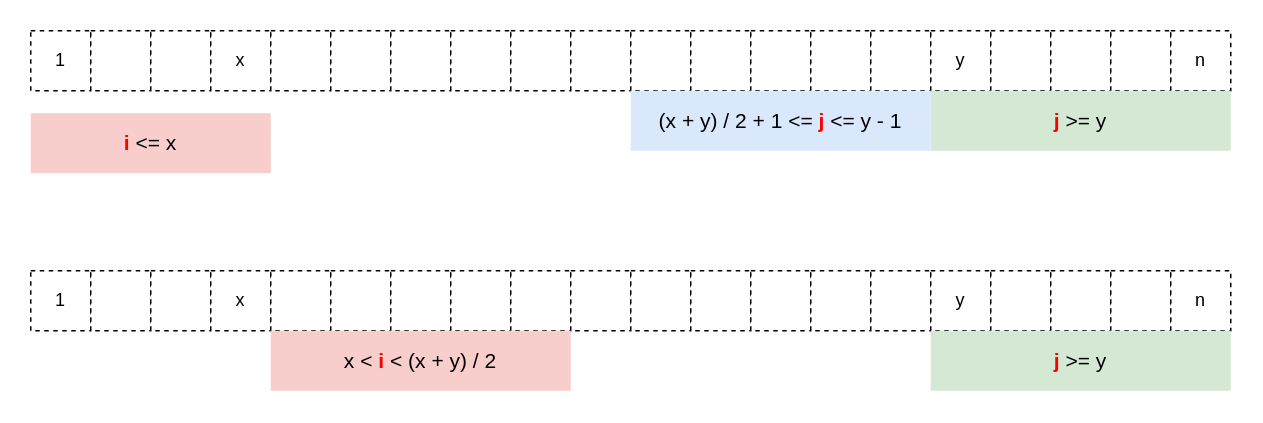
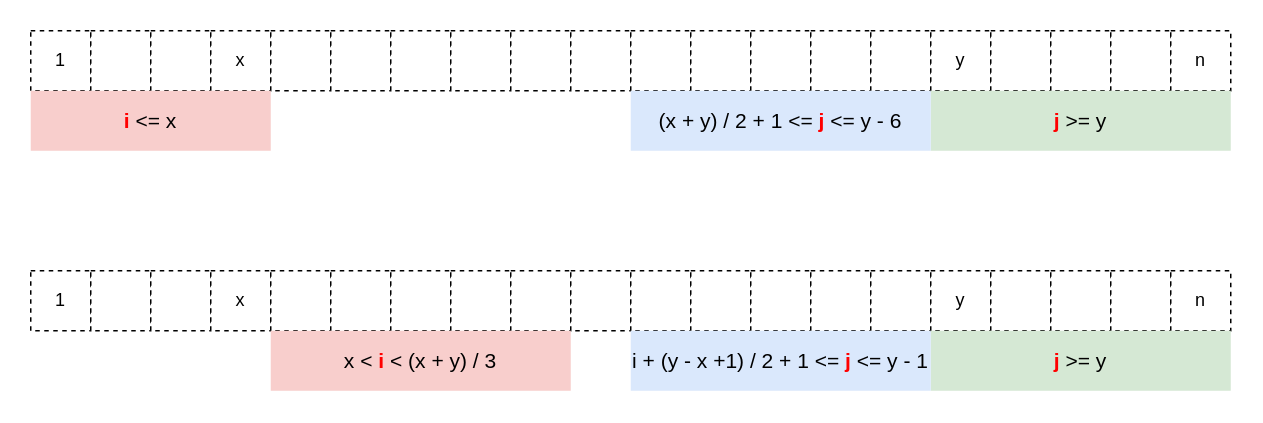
(781, 121) -> (781, 121)
(151, 143) -> (151, 121)
(421, 361) -> (421, 361)
none -> (781, 361)
